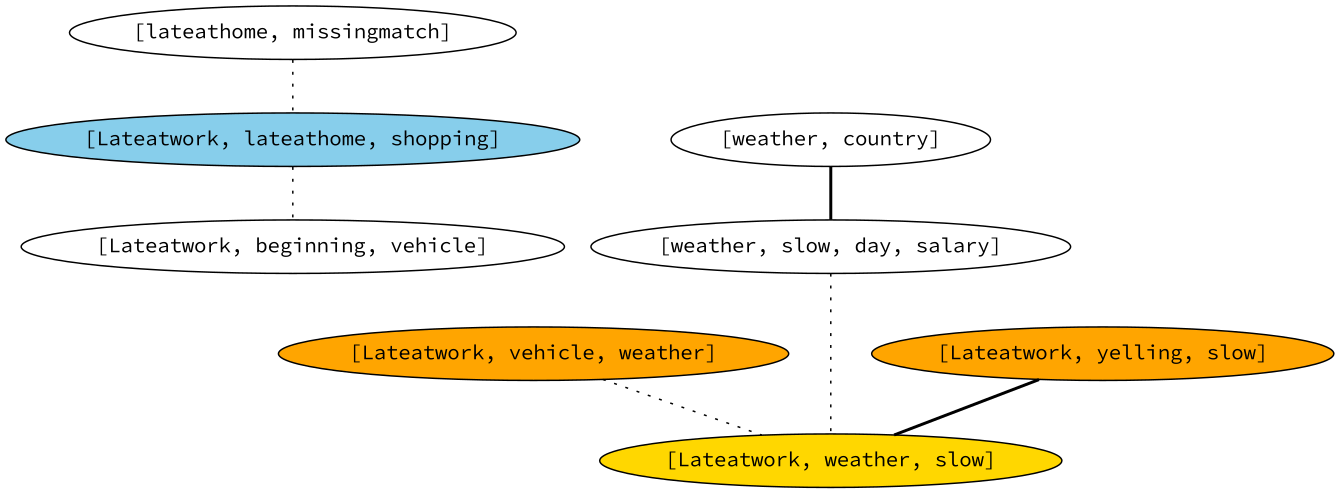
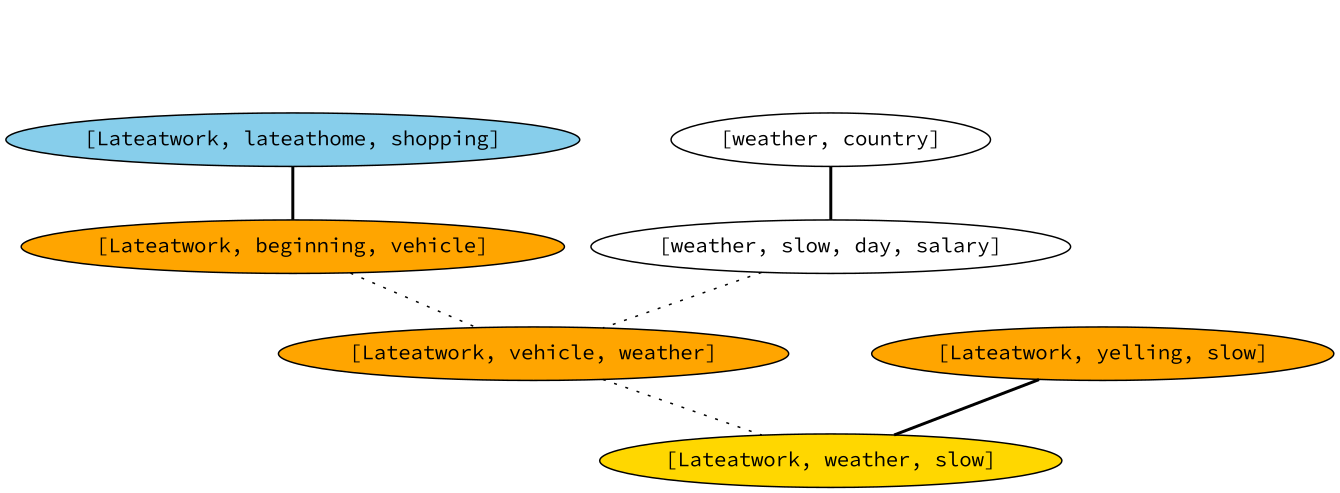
(293, 33) -> none
(293, 193) -> (293, 193)
(293, 247) -> (293, 247)
none -> (413, 300)
(831, 354) -> (682, 300)
